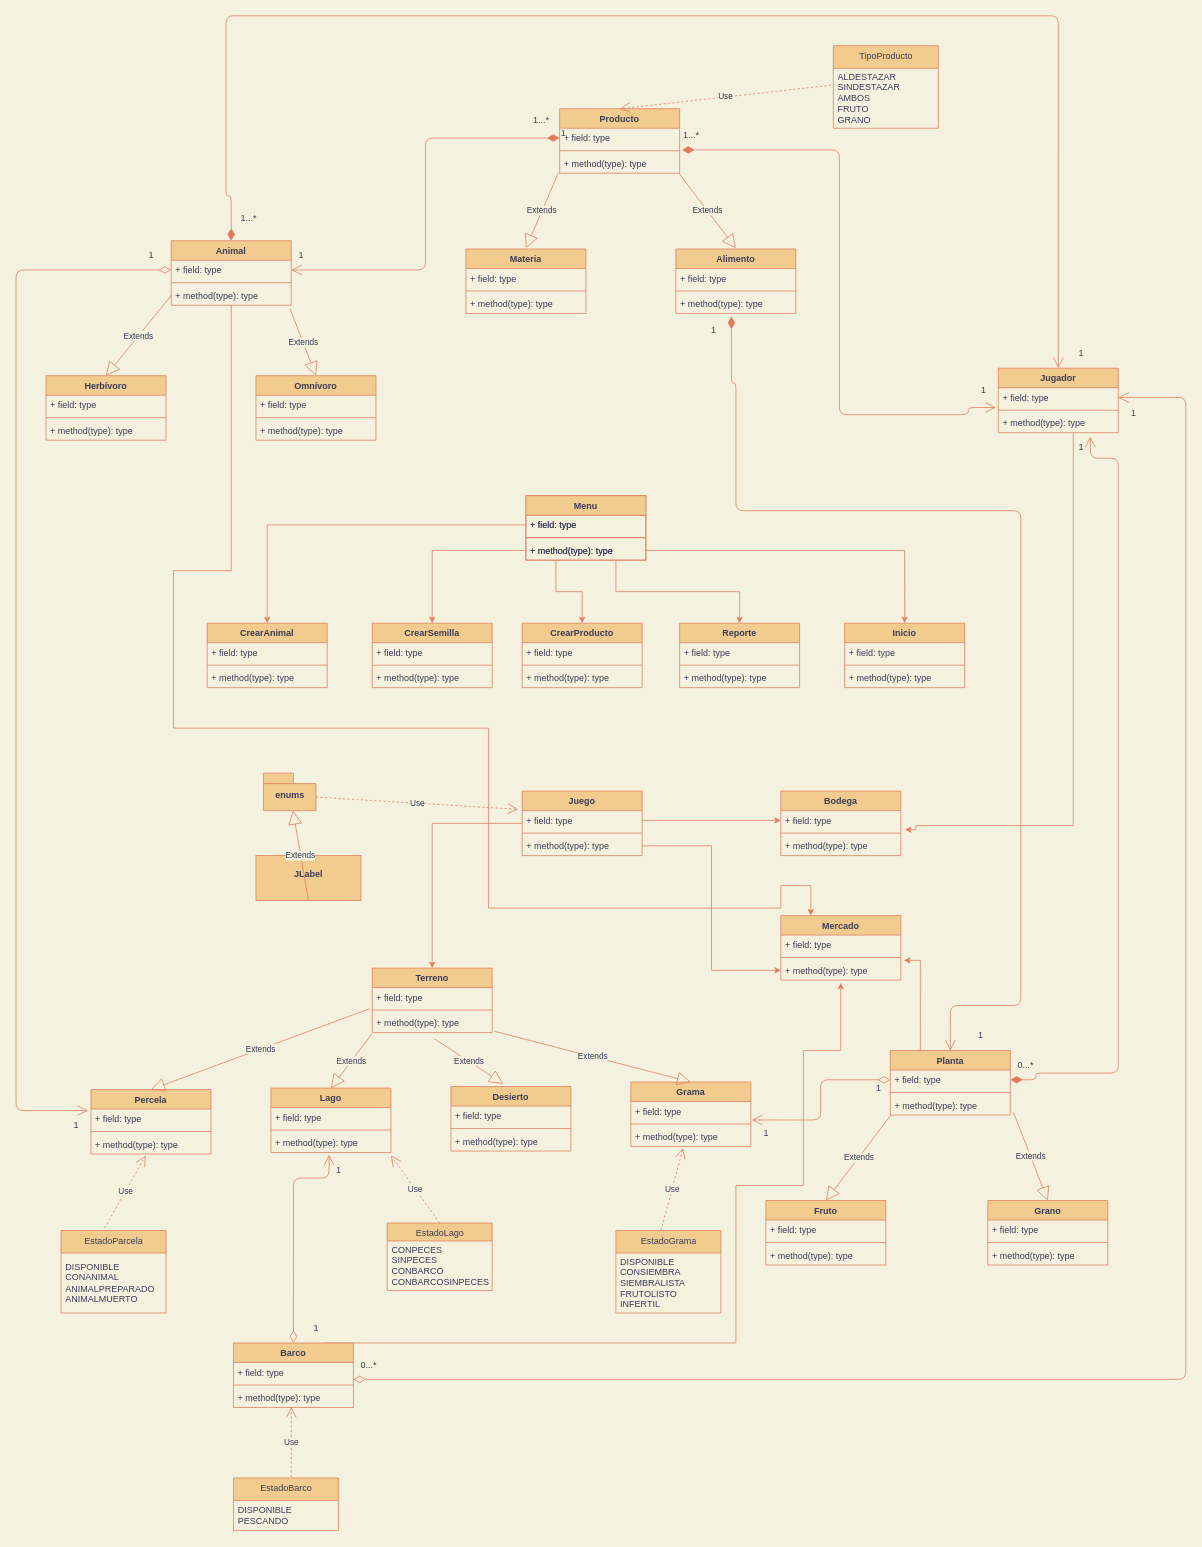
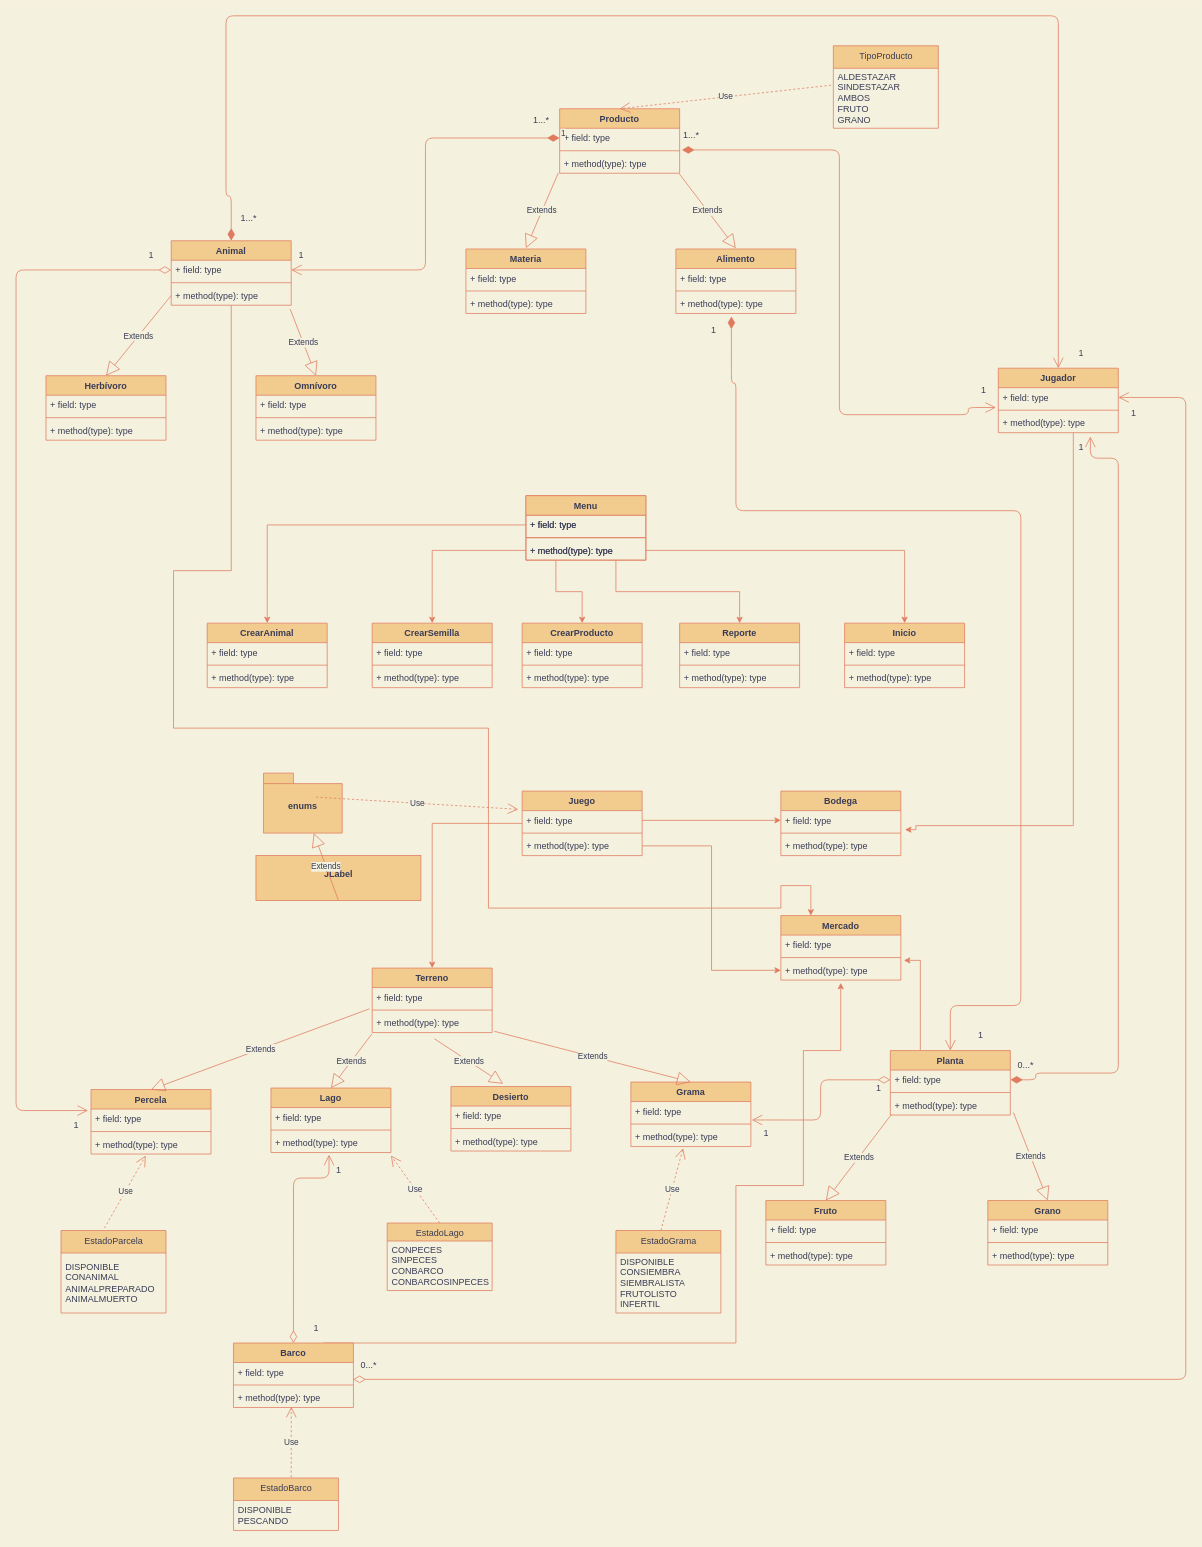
(290, 792) -> (303, 803)
(309, 878) -> (339, 878)
